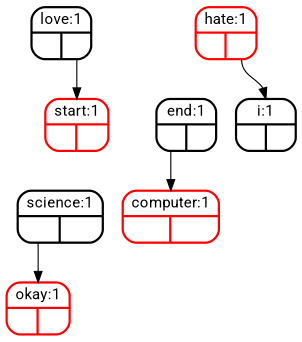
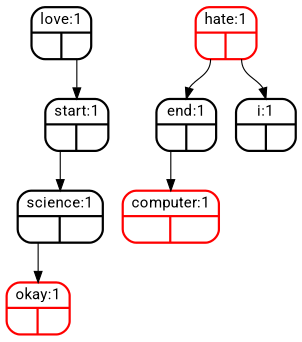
none -> (203, 75)
(77, 125) -> (77, 125)
none -> (60, 165)
